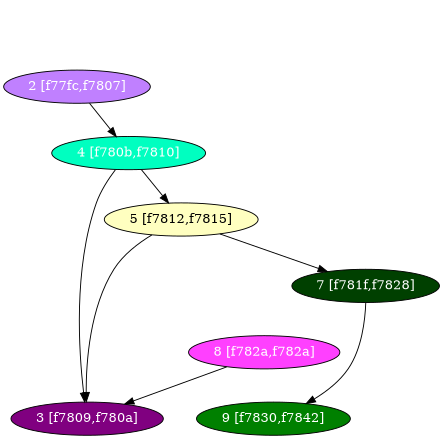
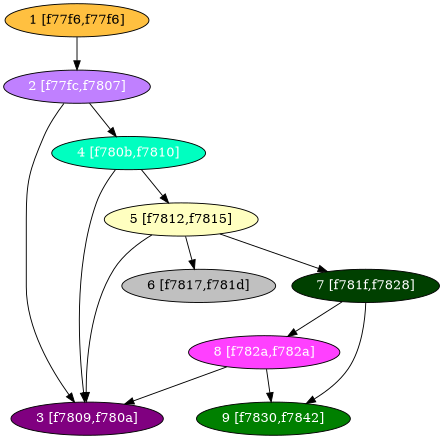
none -> (77, 20)
none -> (26, 250)
none -> (199, 286)
none -> (319, 317)
none -> (268, 381)
